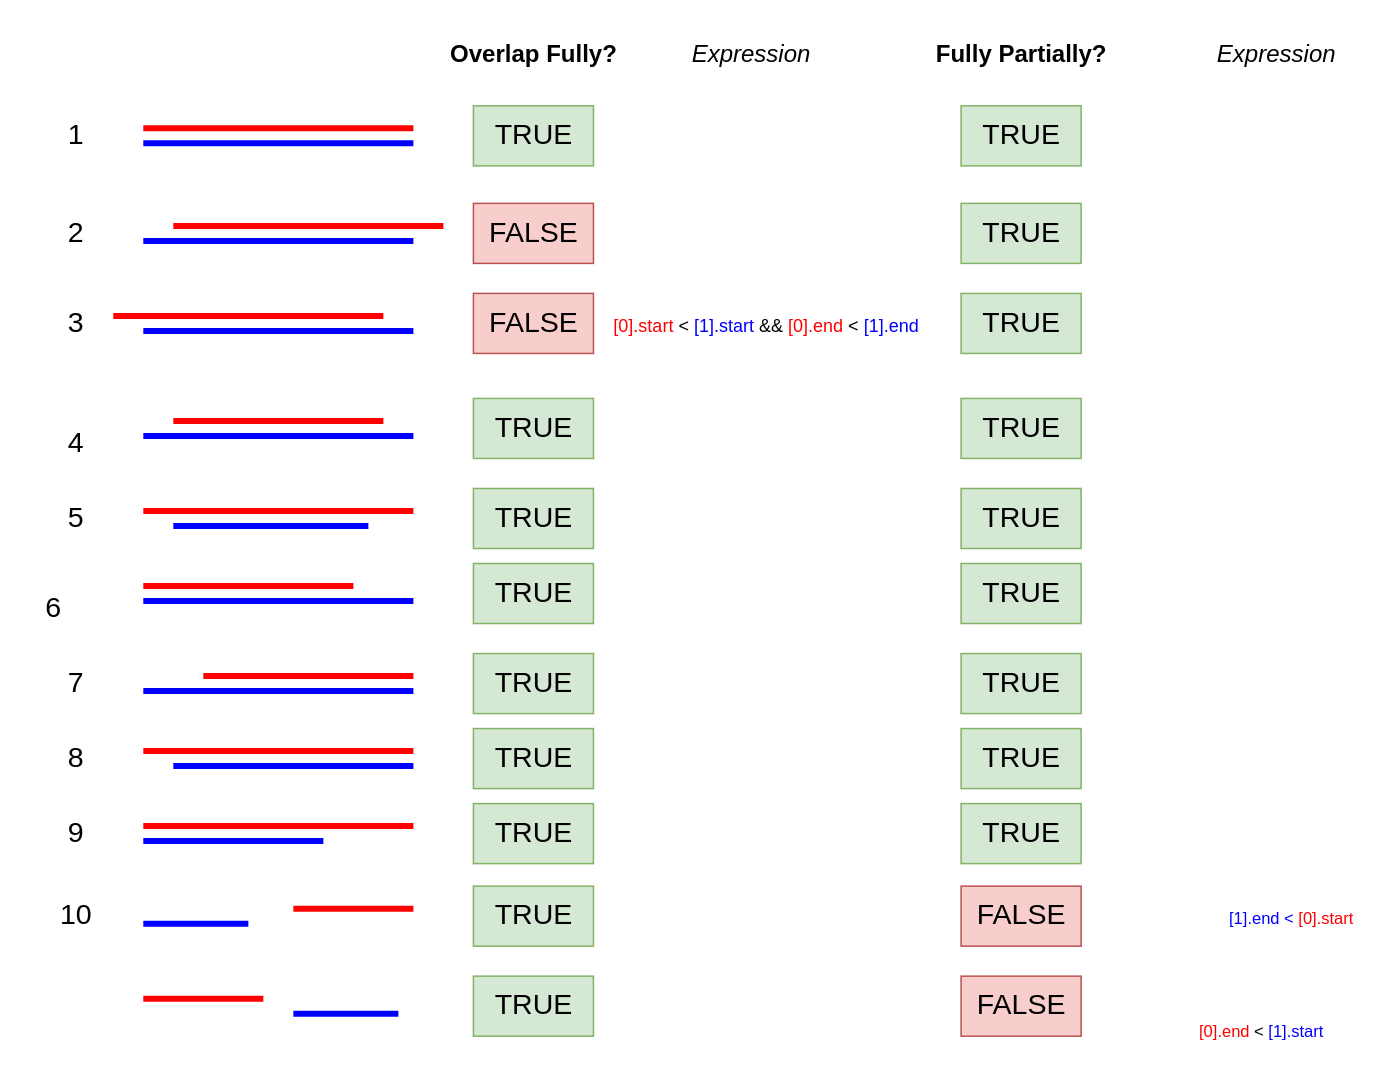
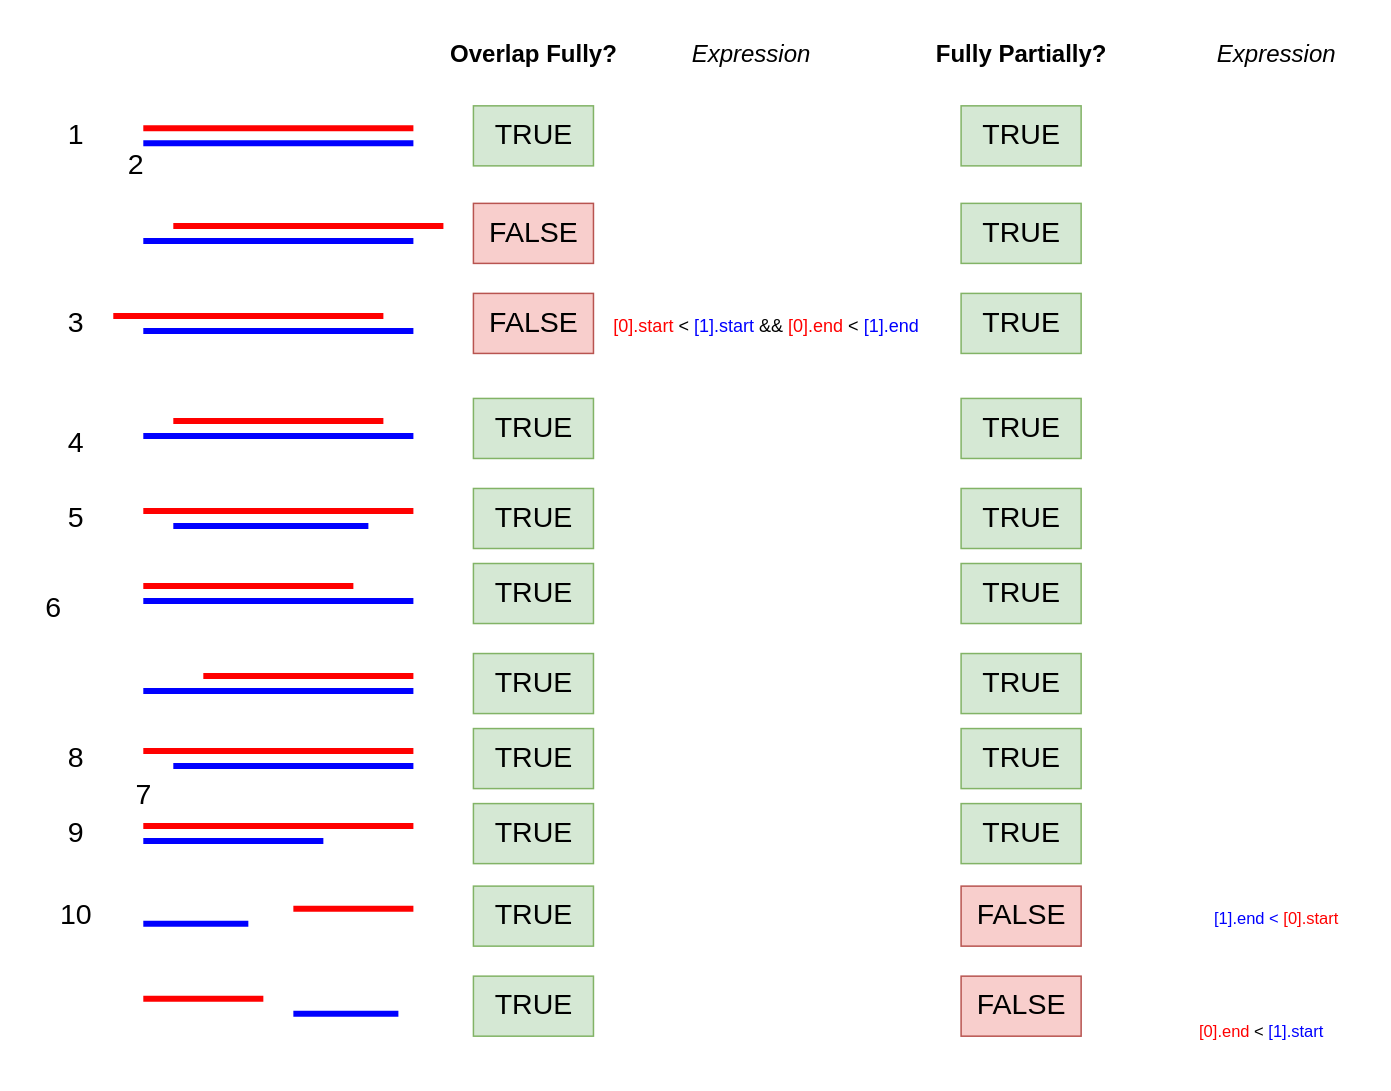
(76, 233) -> (136, 166)
(76, 683) -> (143, 796)
(1291, 916) -> (1276, 916)
